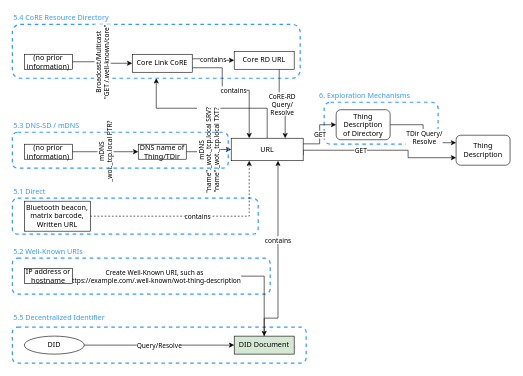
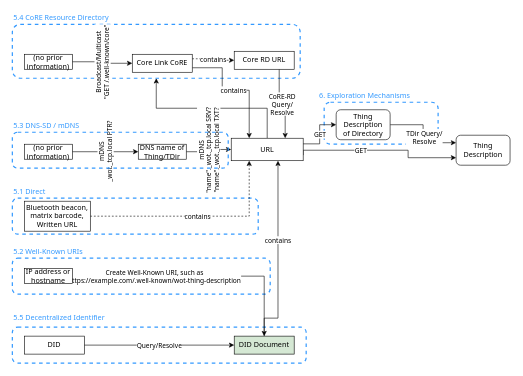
(196, 59) -> (196, 59)
(54, 345) -> (54, 345)
